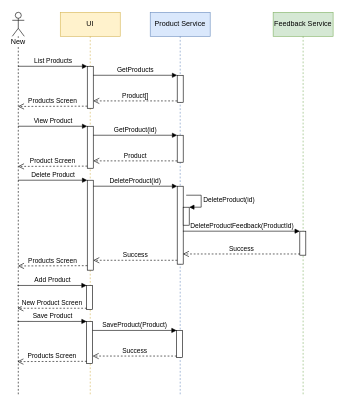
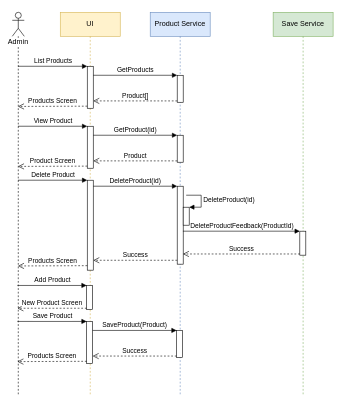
(303, 24) -> (303, 24)
(18, 47) -> (18, 47)
